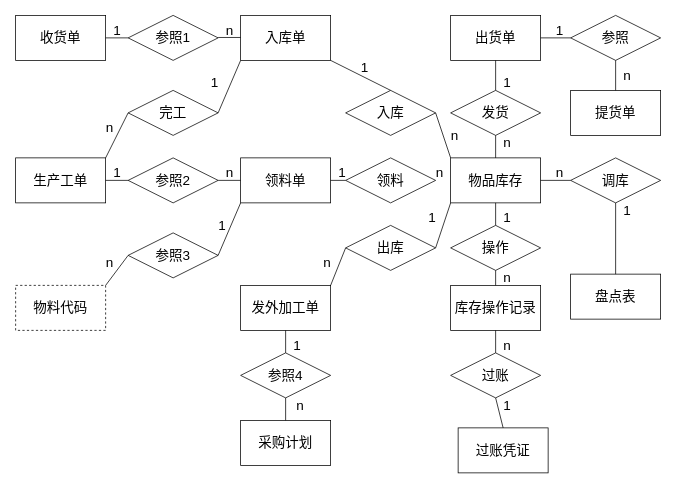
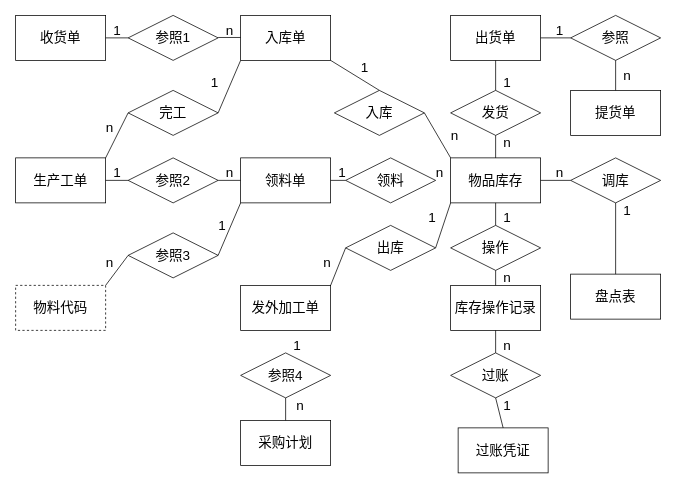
(390, 113) -> (379, 113)
(285, 342) -> none
